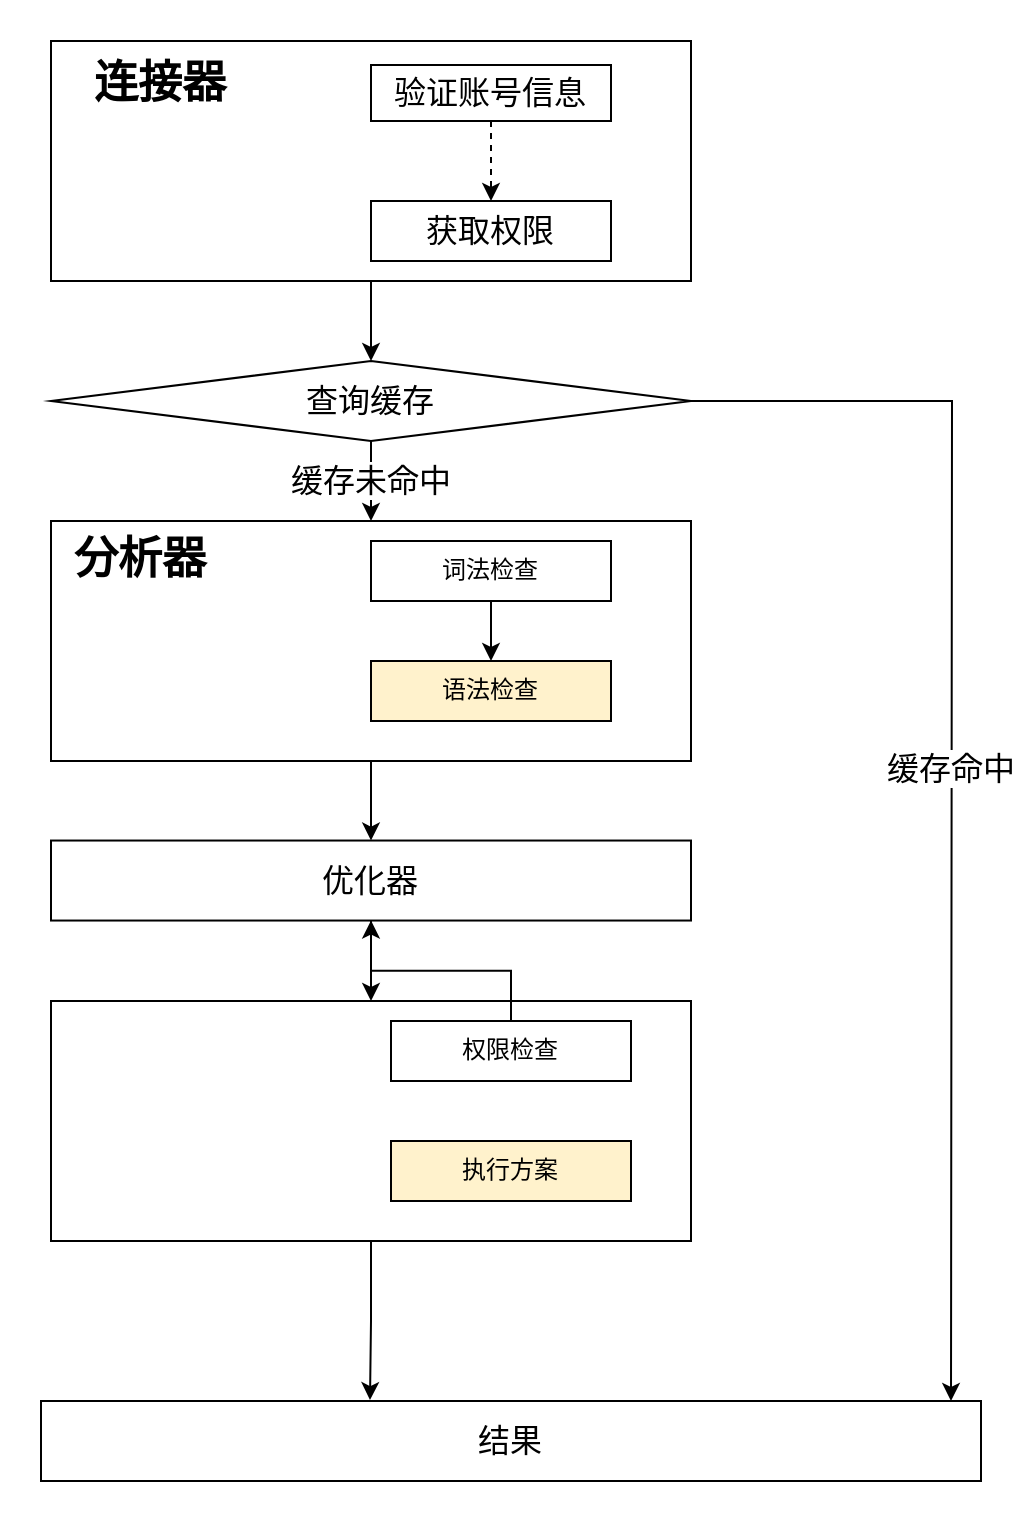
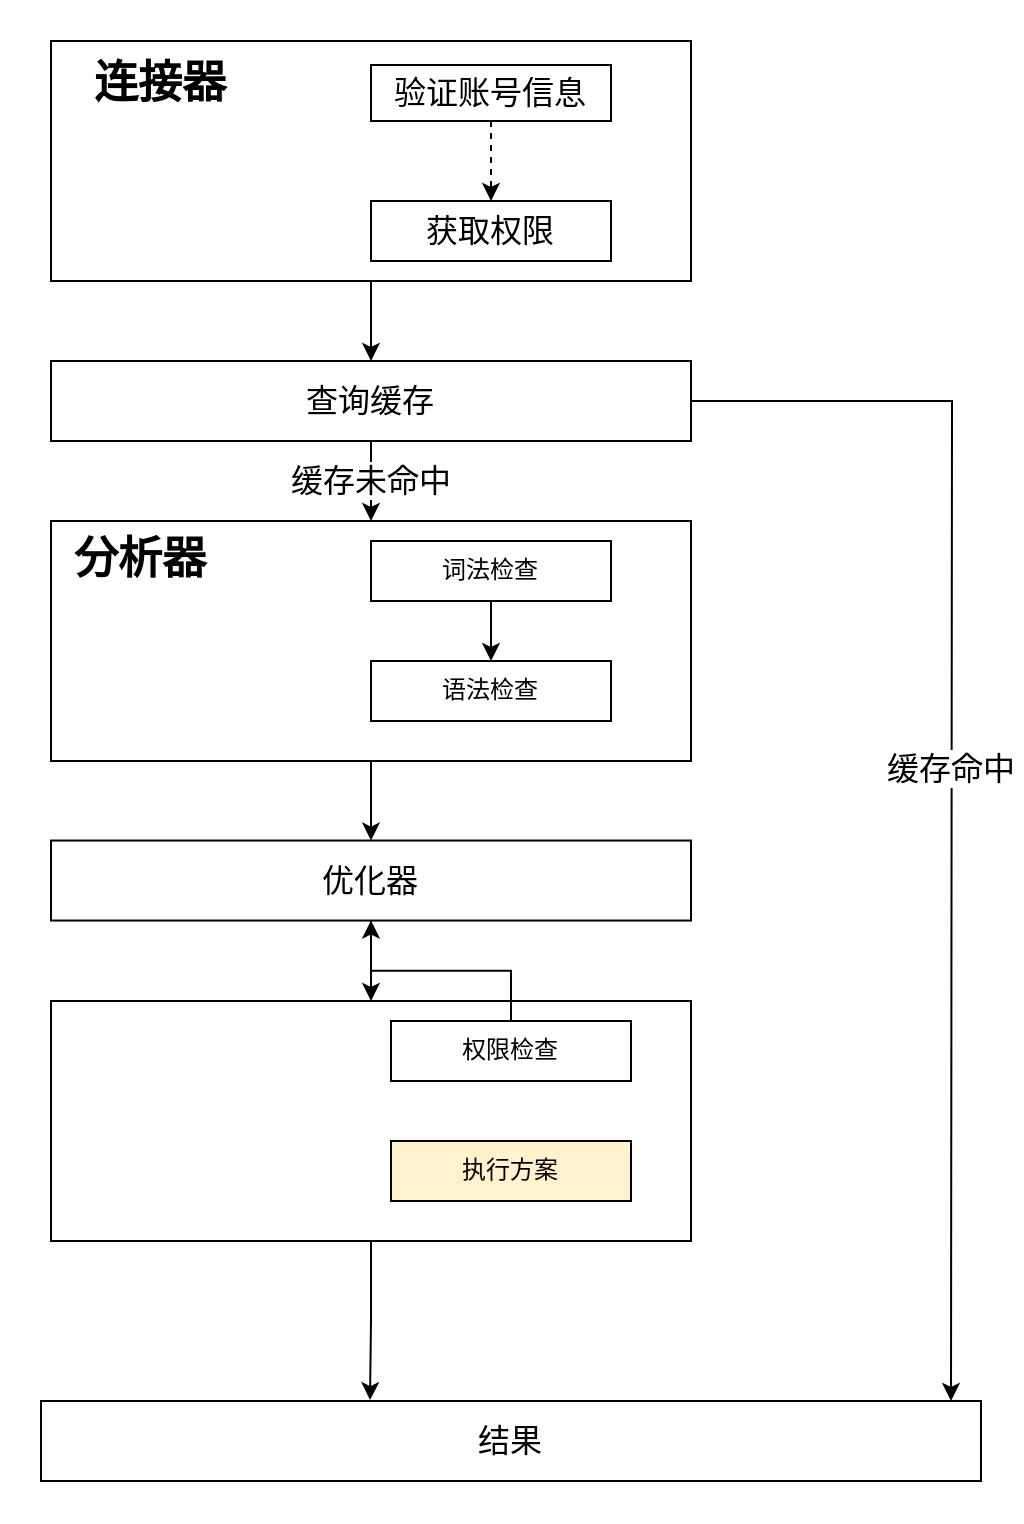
(371, 401) -> (371, 401)
(491, 691) -> (491, 691)
